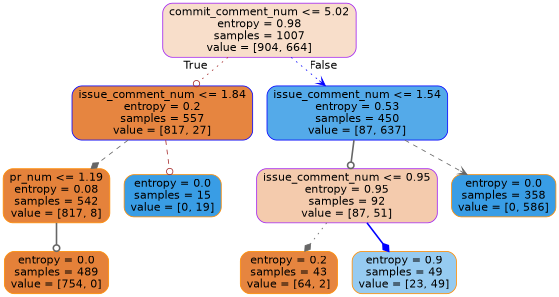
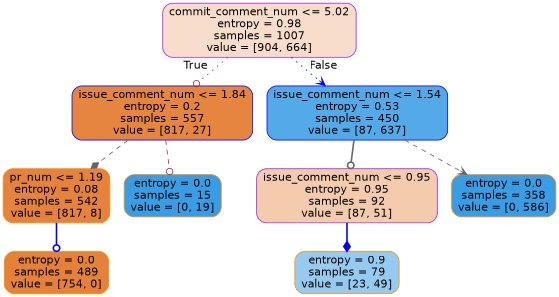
(57, 234) -> (57, 234)
(289, 273) -> none
(404, 273) -> (347, 273)
